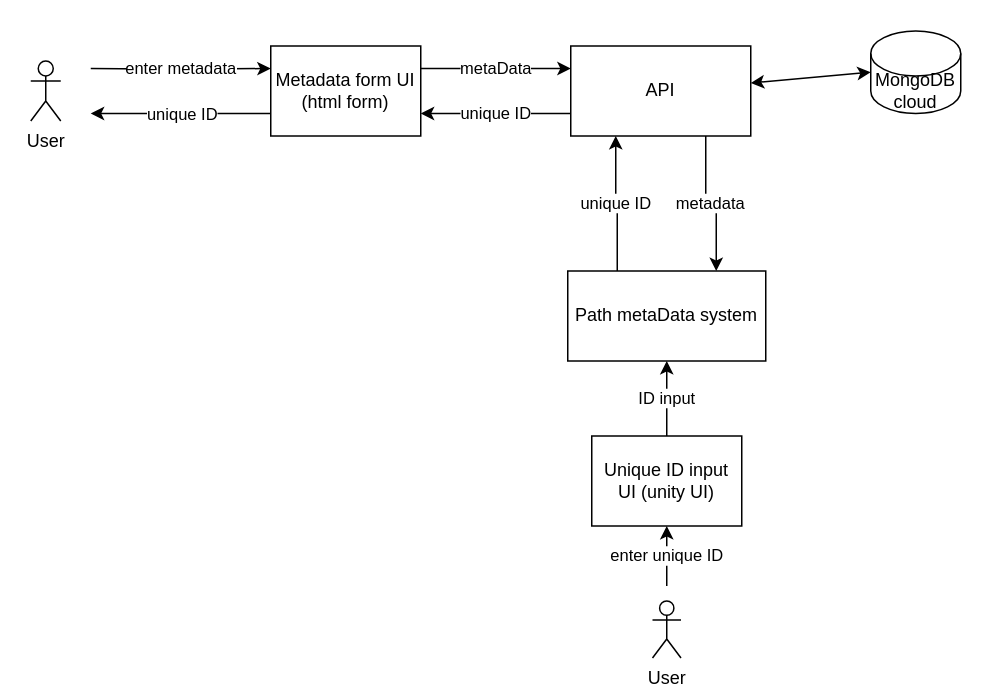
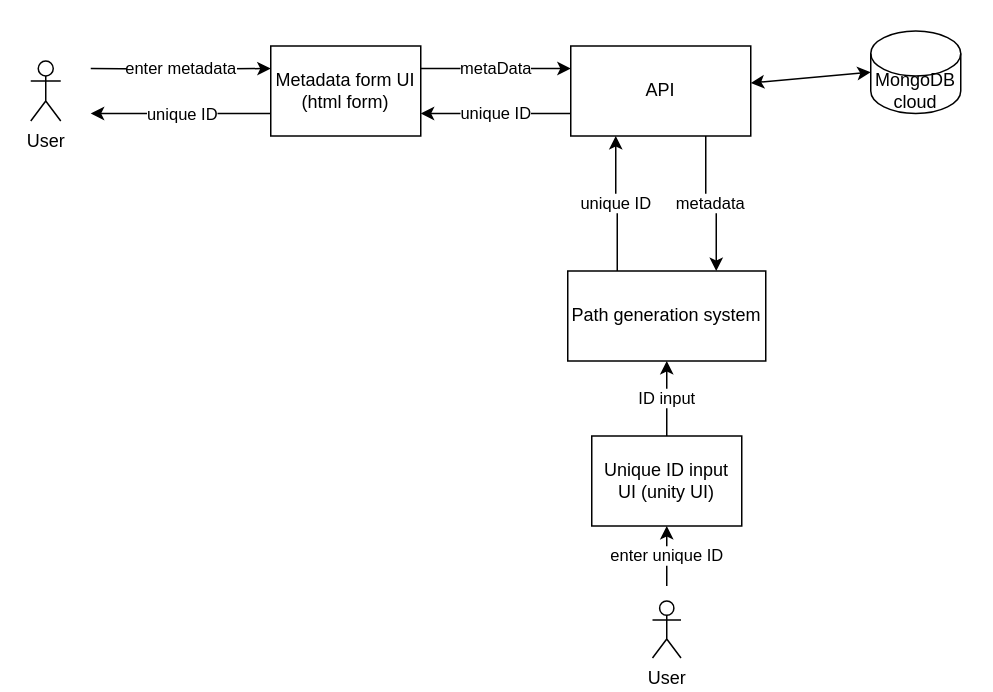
(667, 316) -> (667, 316)
